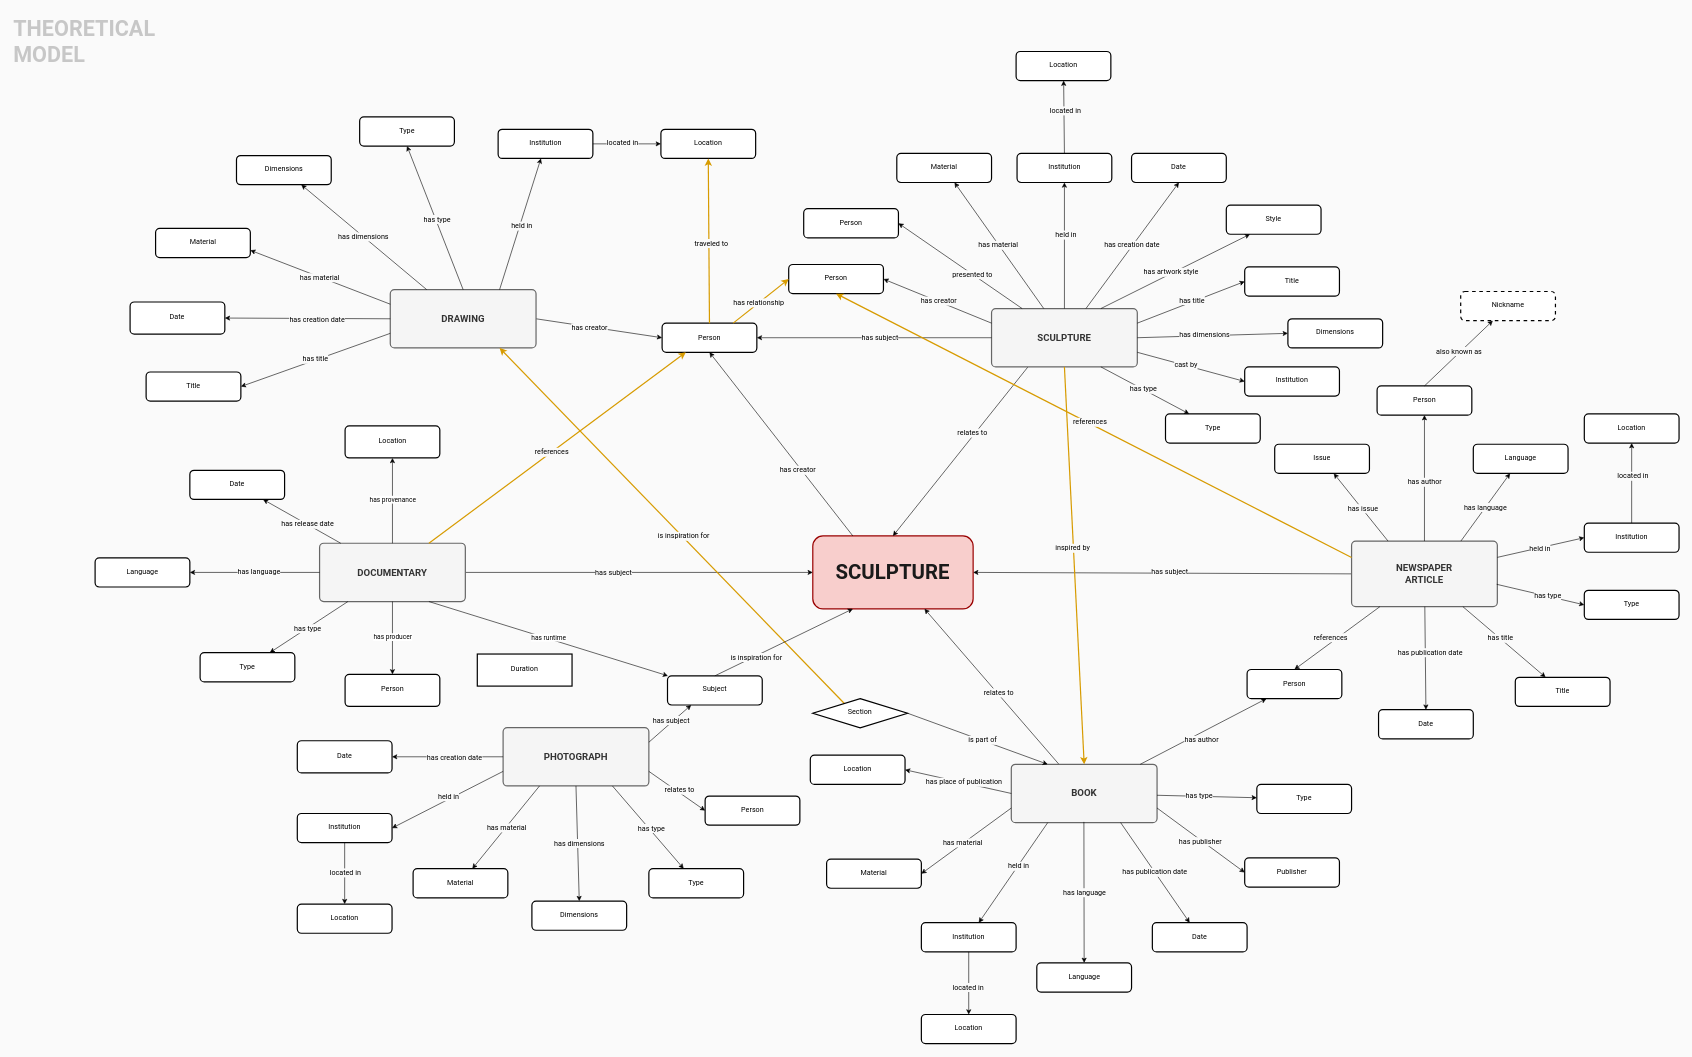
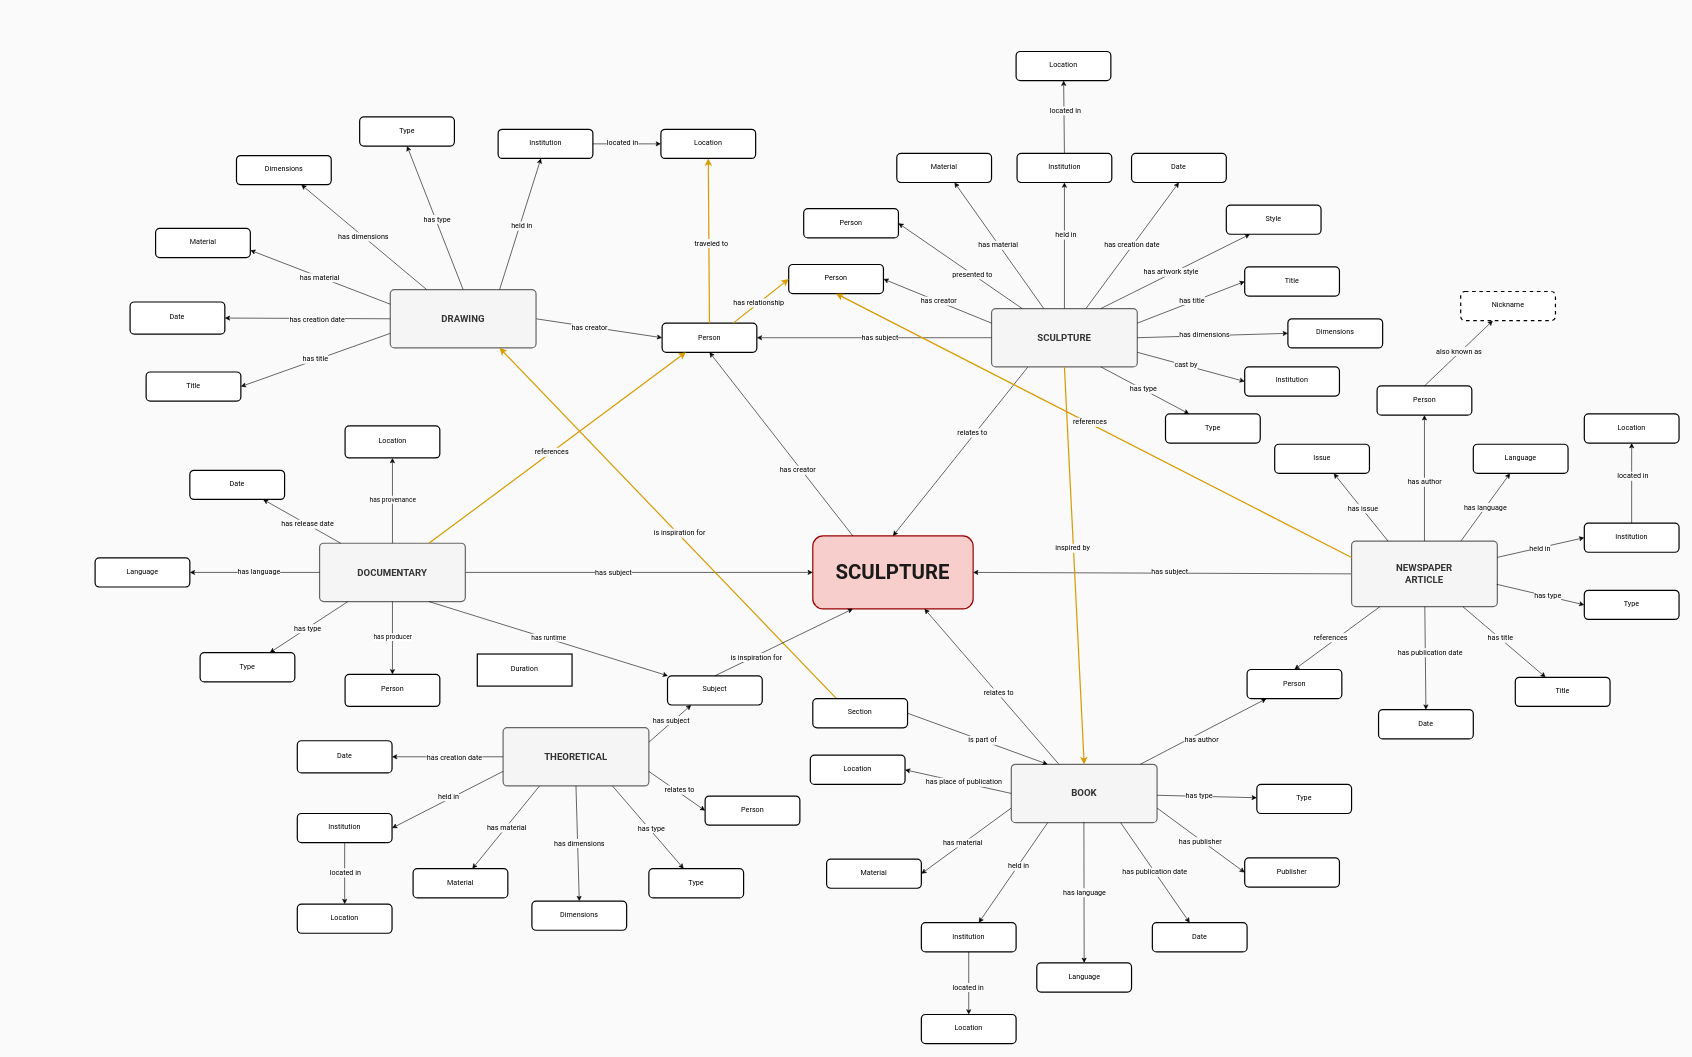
(88, 42) -> none
(860, 713) -> (860, 713)
(576, 756) -> (576, 756)
